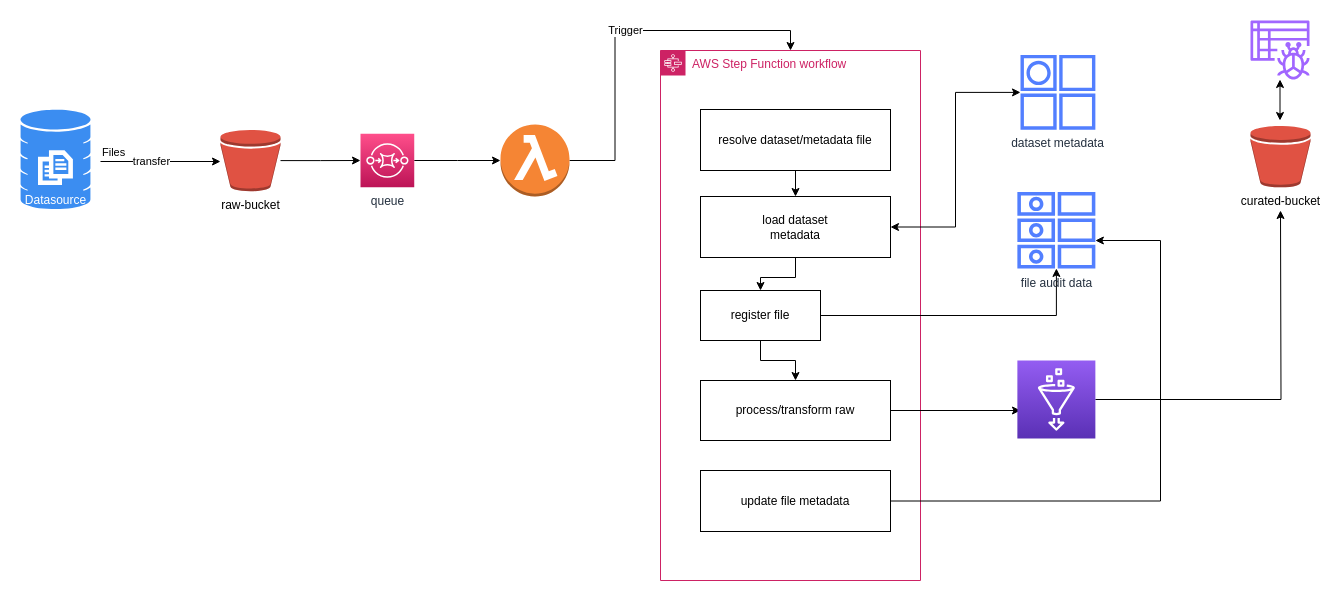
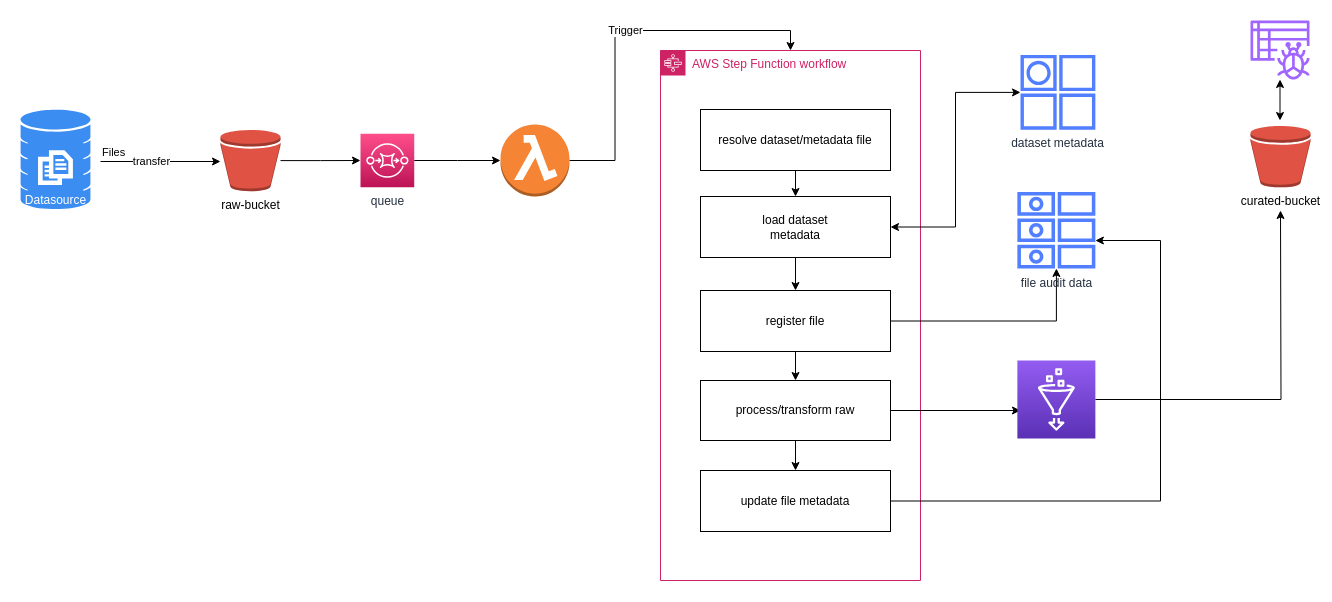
(761, 316) -> (796, 321)
none -> (796, 460)
